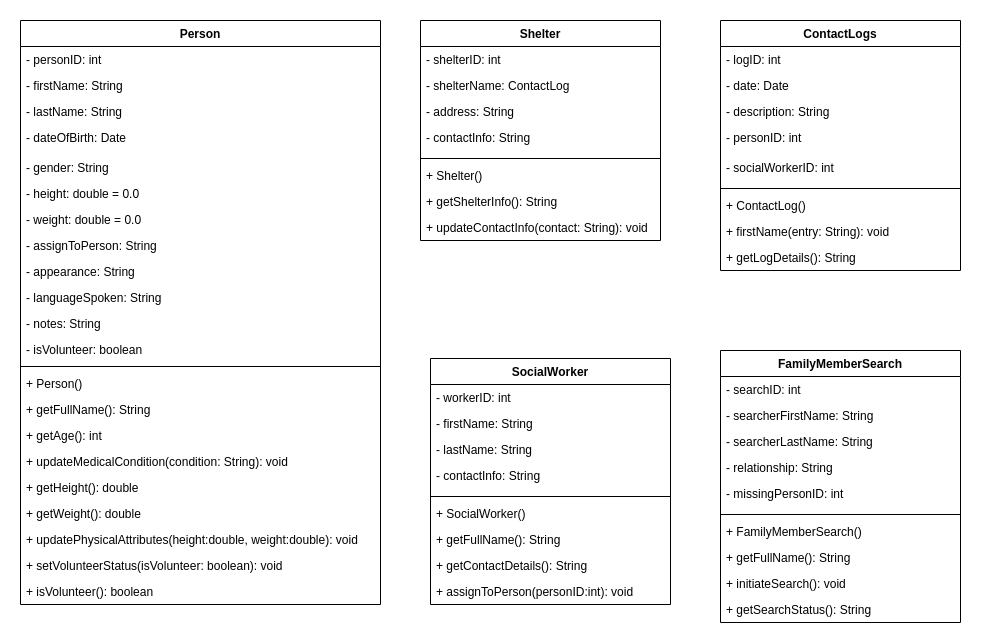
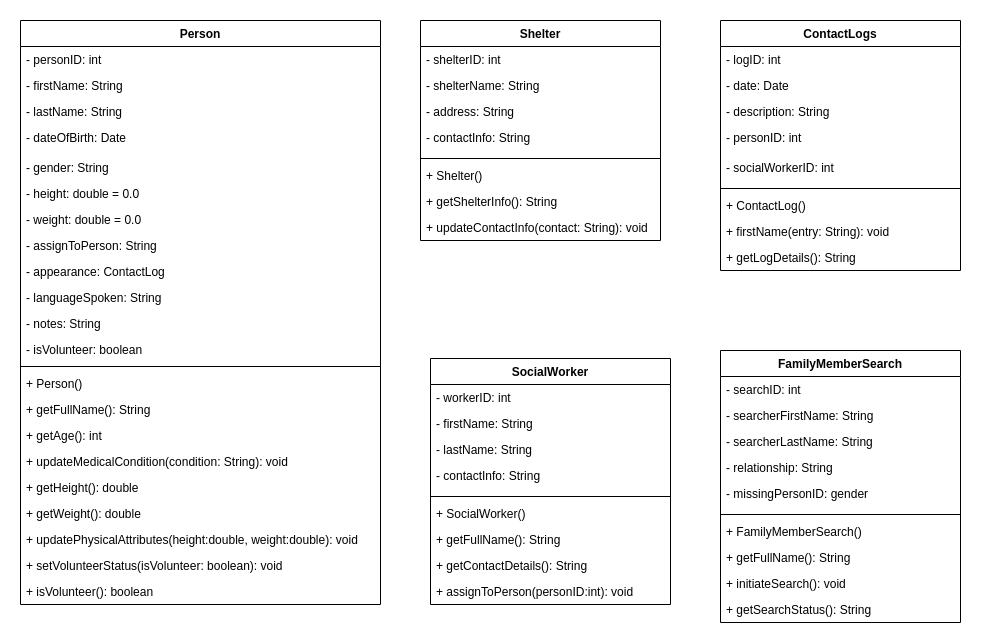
(504, 86) -> (489, 86)
(87, 272) -> (102, 272)
(791, 494) -> (802, 494)
